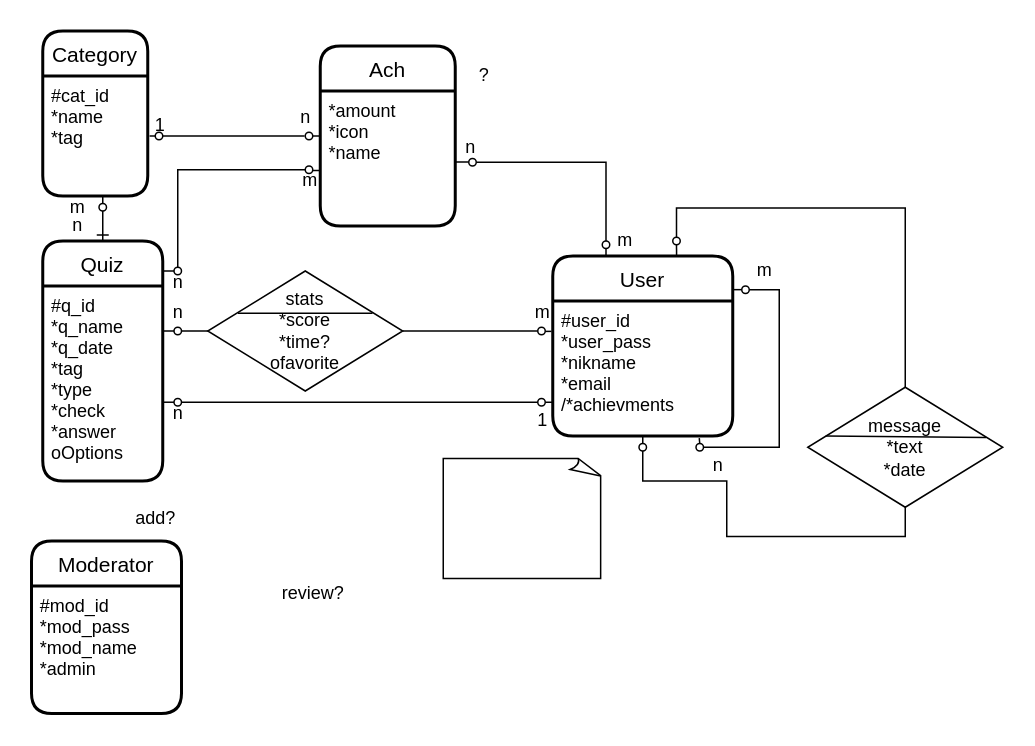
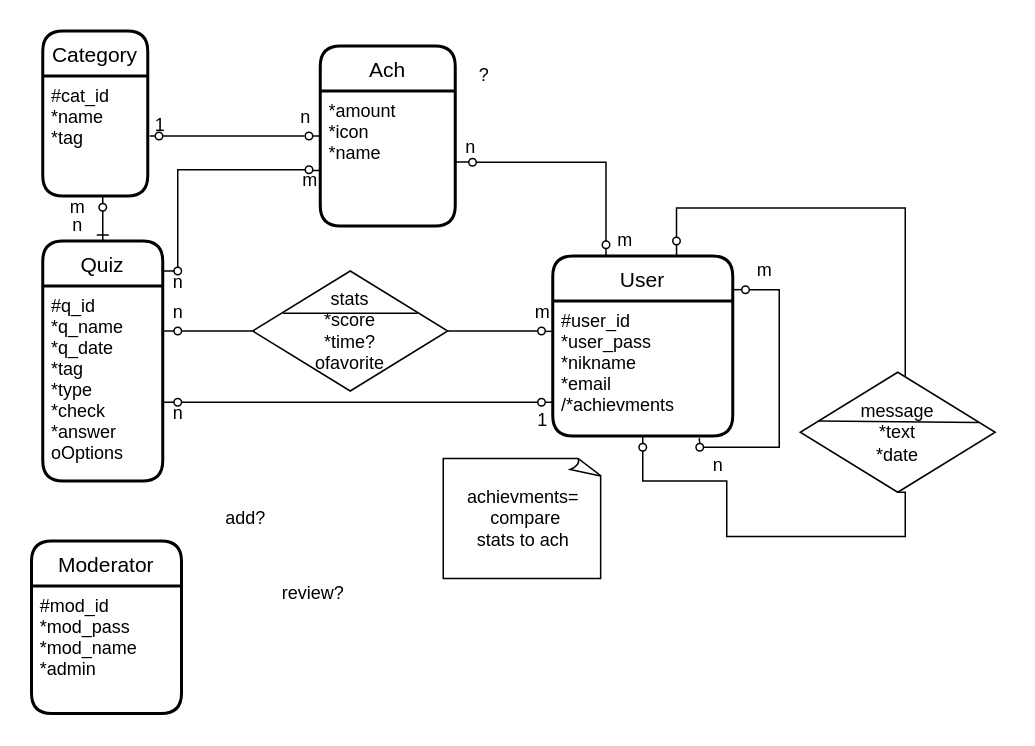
(305, 331) -> (350, 331)
(905, 447) -> (898, 432)
(155, 518) -> (245, 518)
none -> (523, 518)
